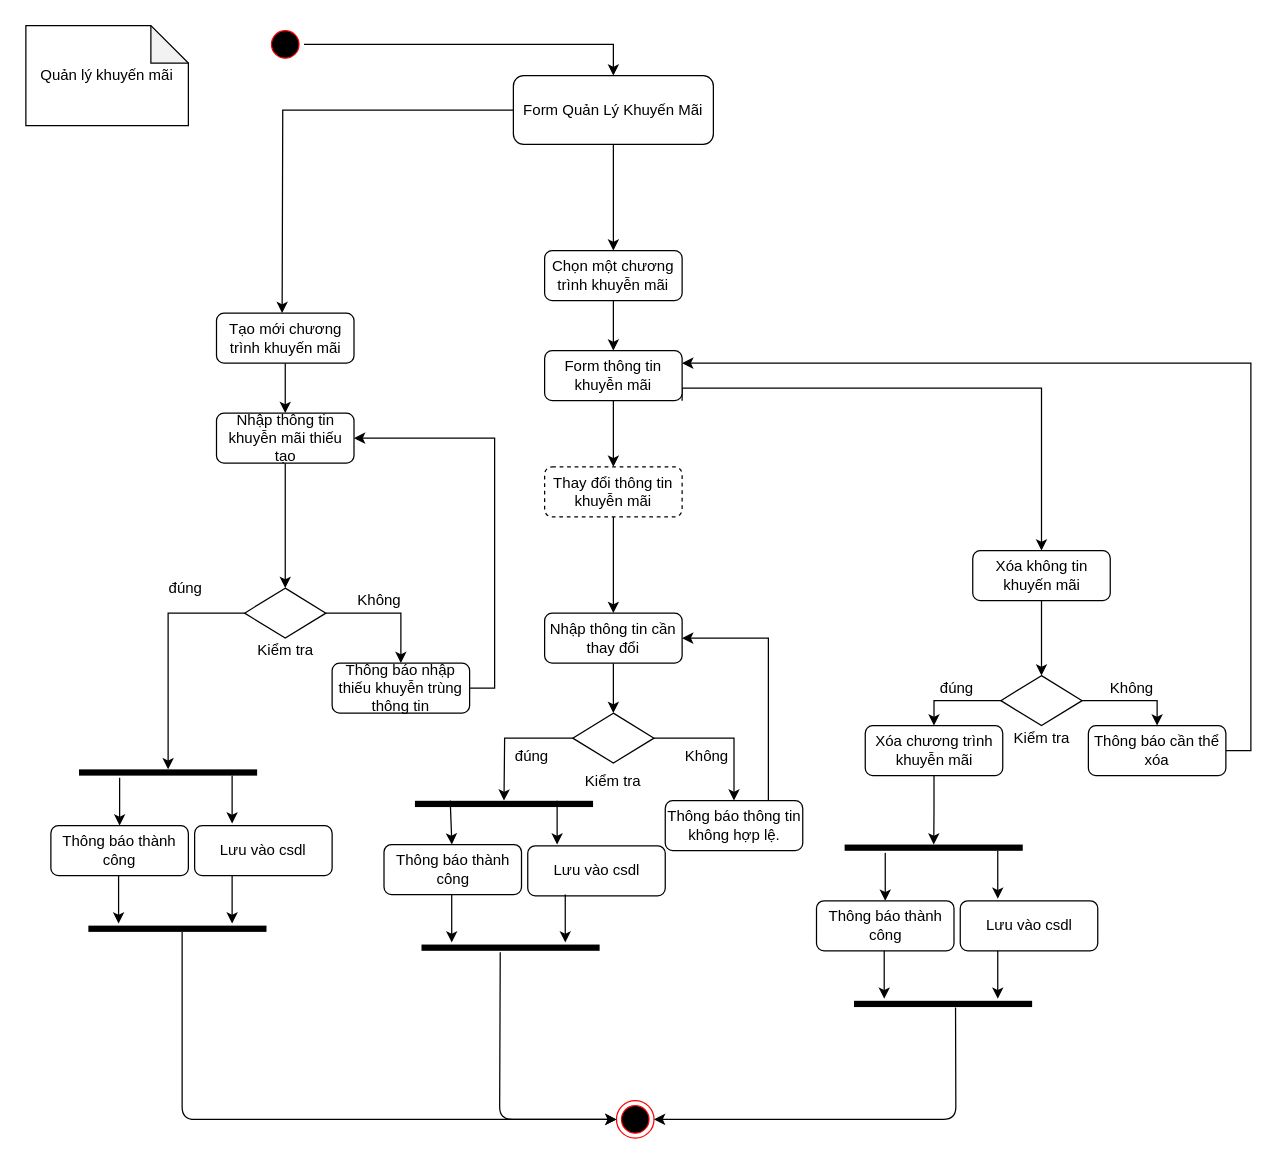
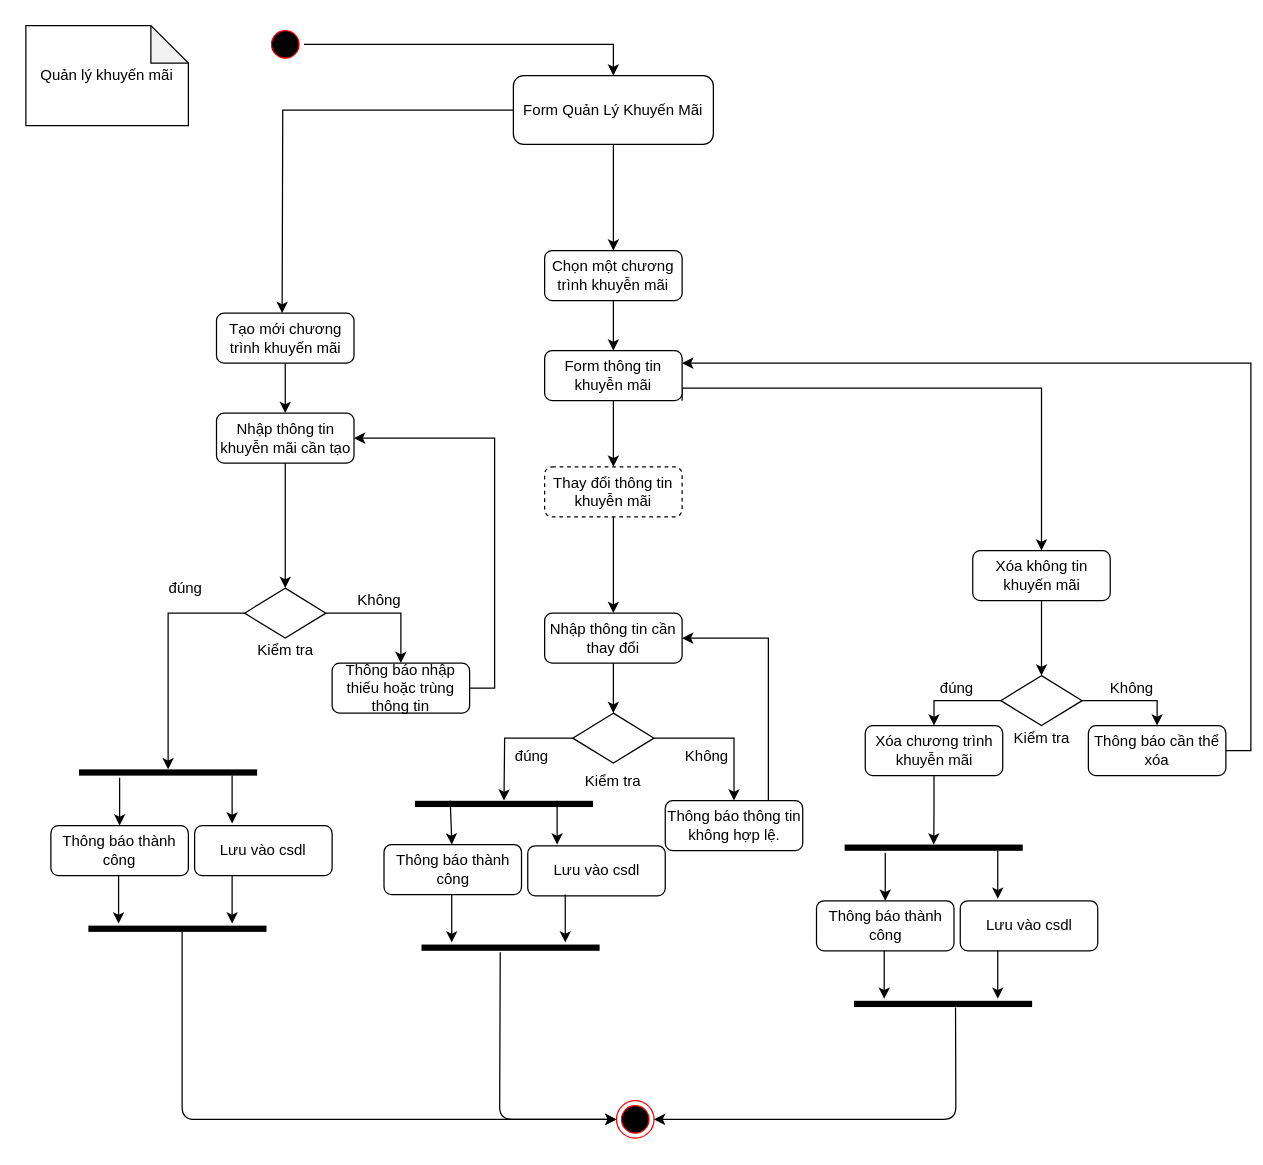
(286, 438) -> (286, 438)
(401, 688) -> (401, 688)
